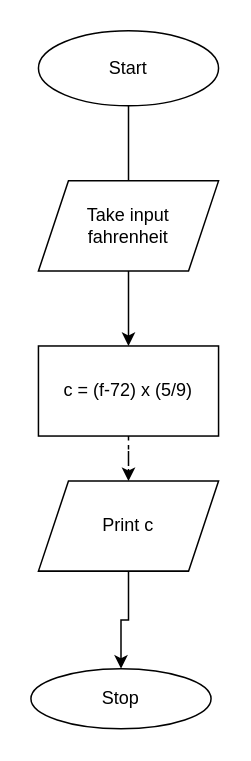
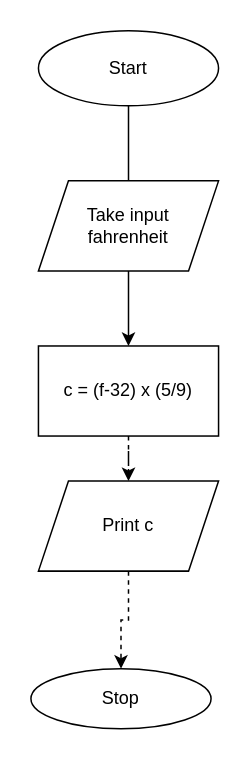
(128, 391) -> (128, 391)
(128, 617) -> (128, 617)
